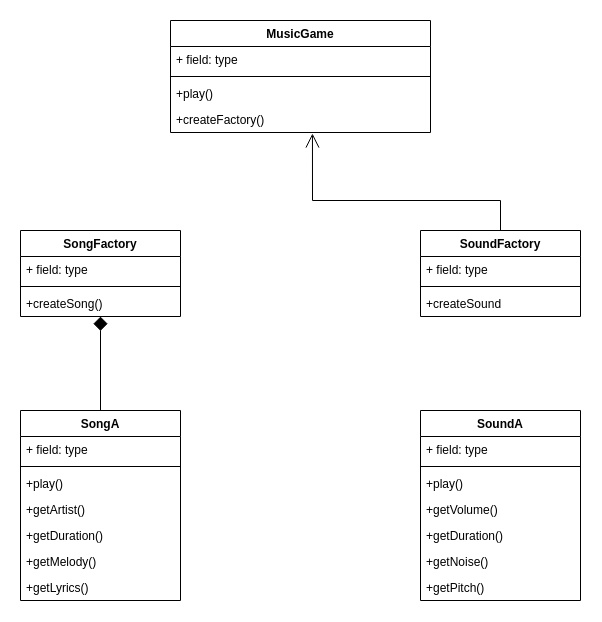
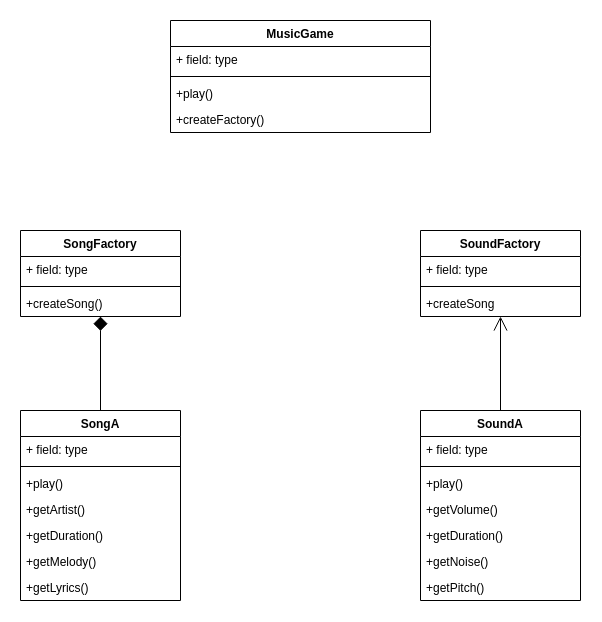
(390, 201) -> none
(466, 304) -> (463, 304)
none -> (501, 365)
